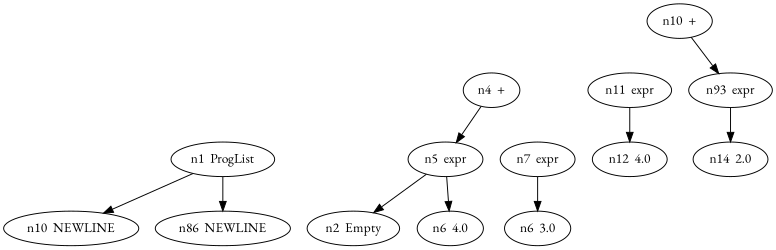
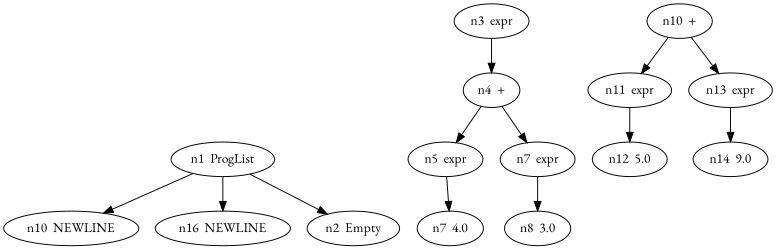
none -> (492, 21)
none -> (658, 52)
(731, 90) -> (731, 90)
none -> (512, 120)
(630, 159) -> (630, 159)
(731, 159) -> (731, 159)
(404, 190) -> (284, 192)
(223, 228) -> (223, 228)
(450, 228) -> (450, 228)
(538, 228) -> (538, 228)
